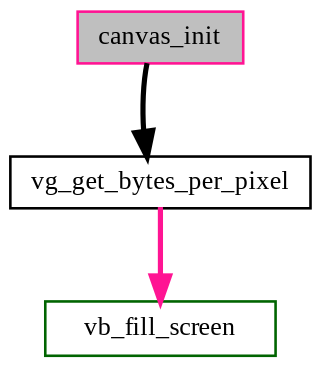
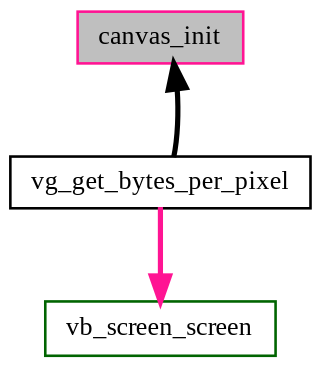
(143, 97) -> (178, 123)
(160, 329) -> (160, 329)
